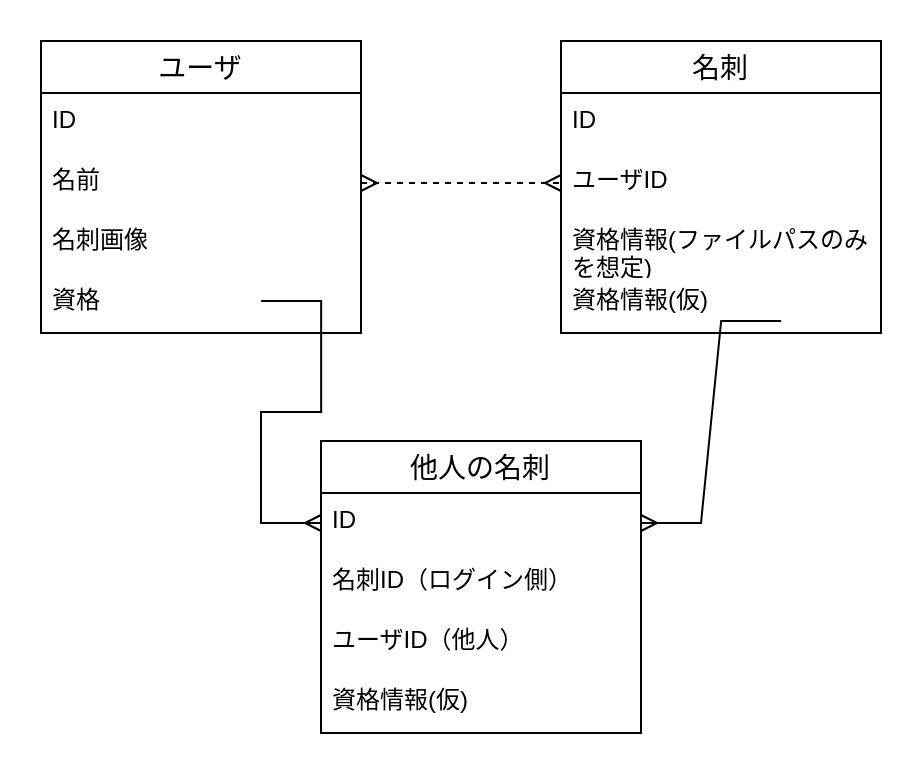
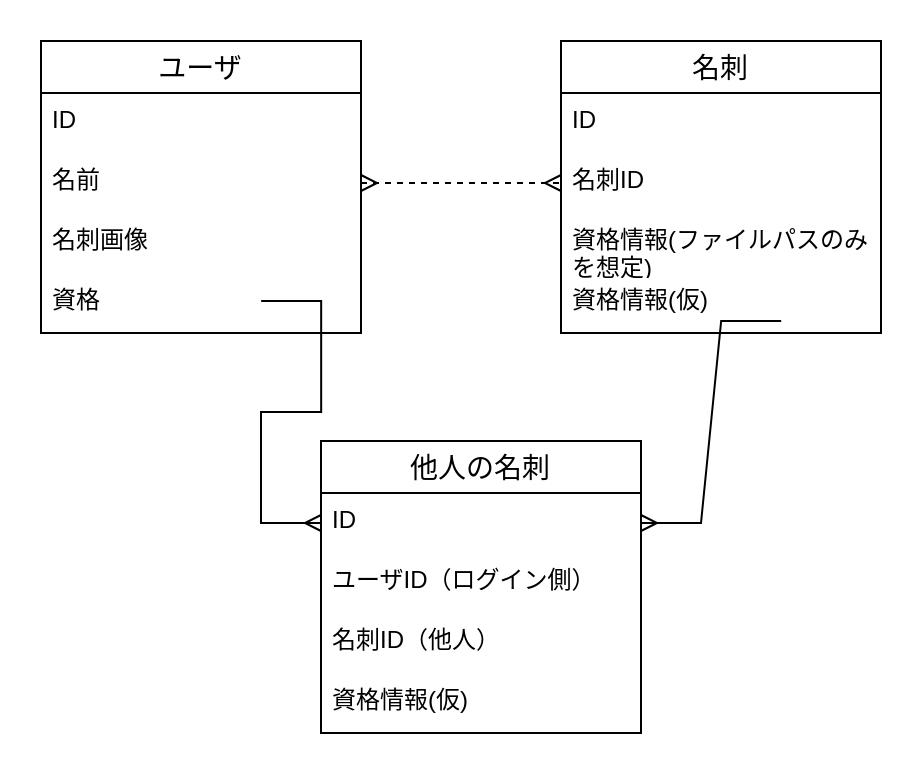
(622, 181) -> (610, 181)
(454, 581) -> (466, 581)
(430, 641) -> (418, 641)
